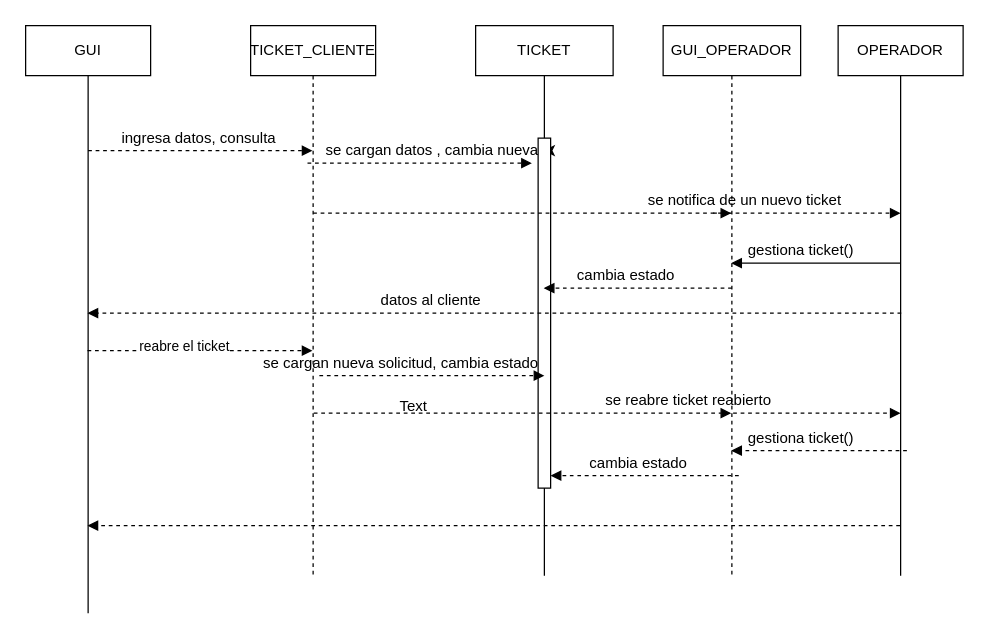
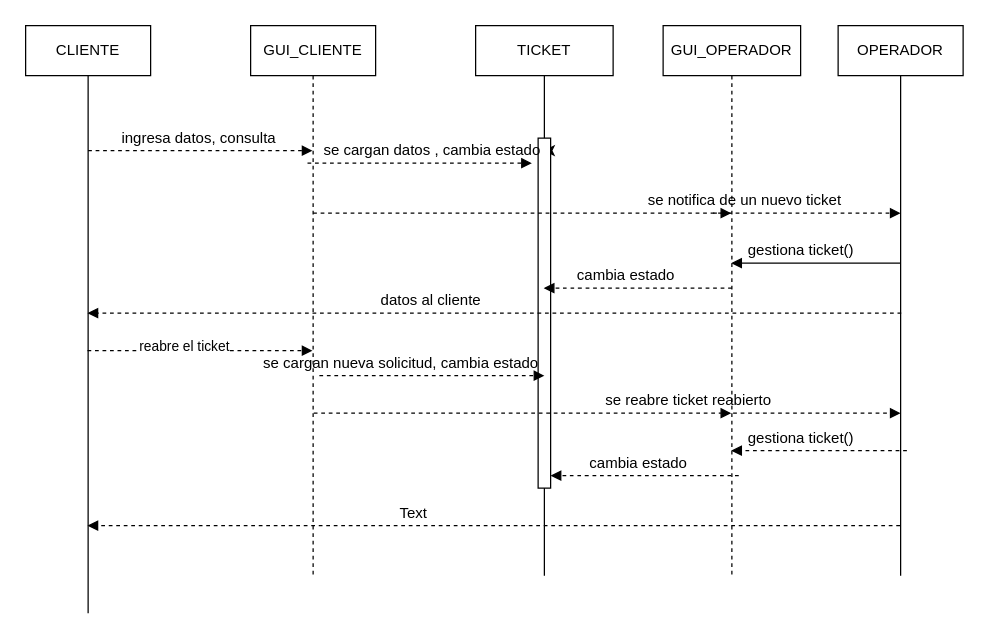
(88, 51) -> (88, 51)
(313, 51) -> (313, 51)
(433, 151) -> (433, 151)
(413, 407) -> (413, 513)
